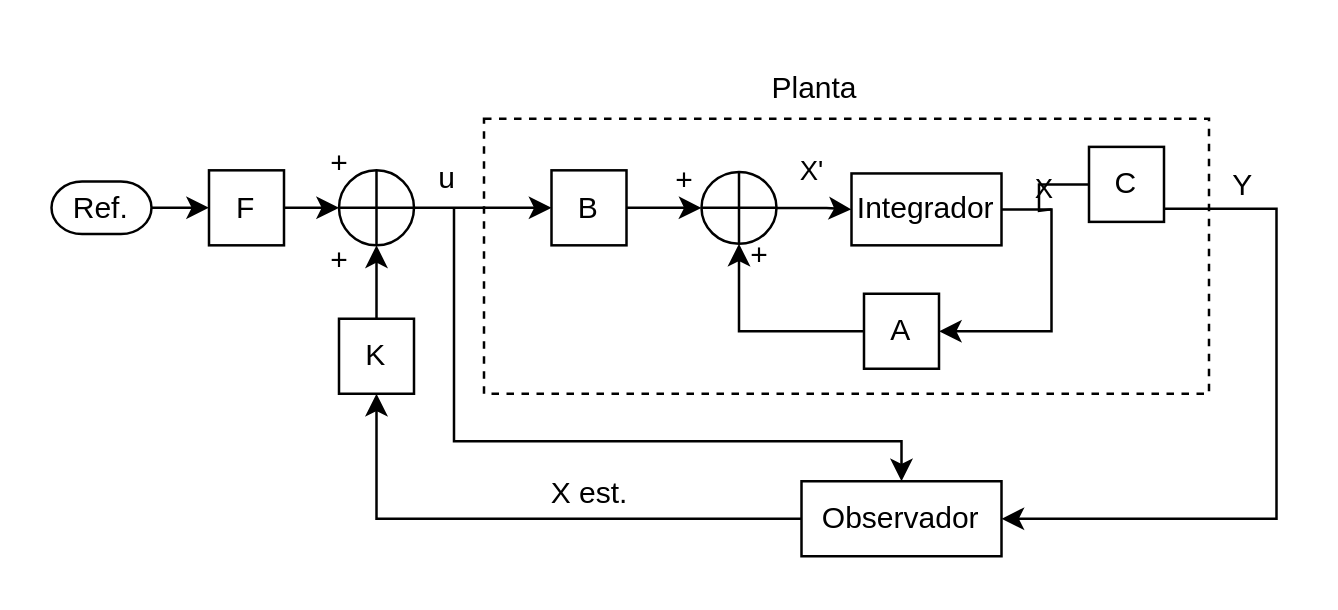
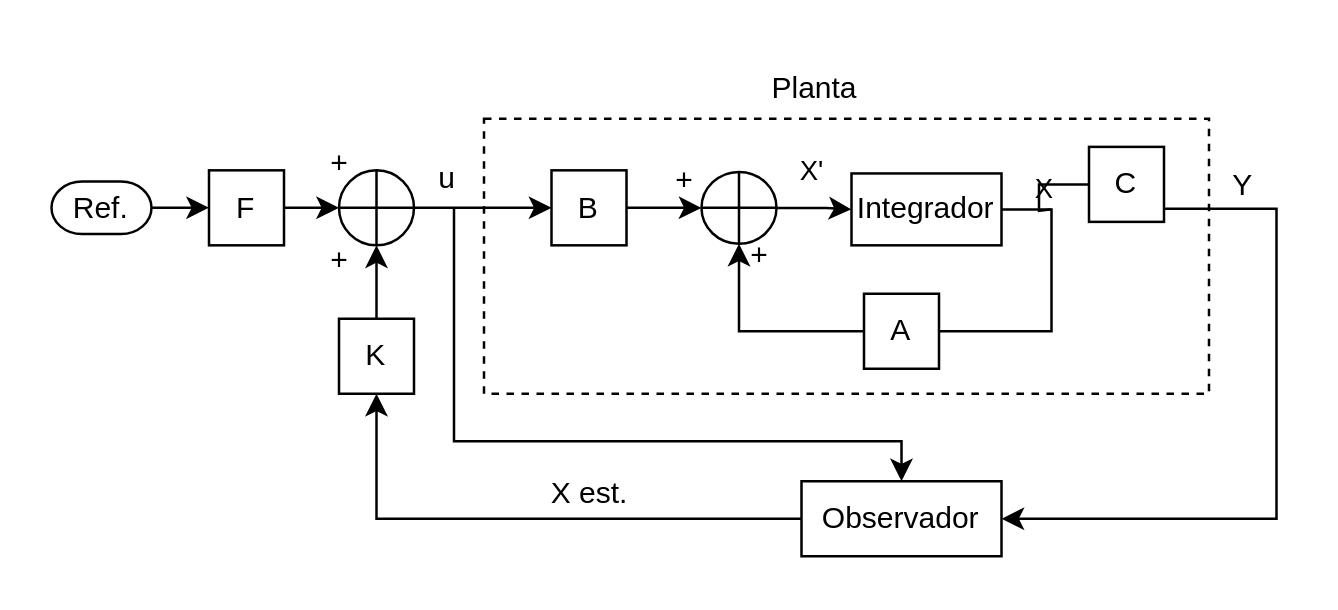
(957, 331) -> (950, 331)
